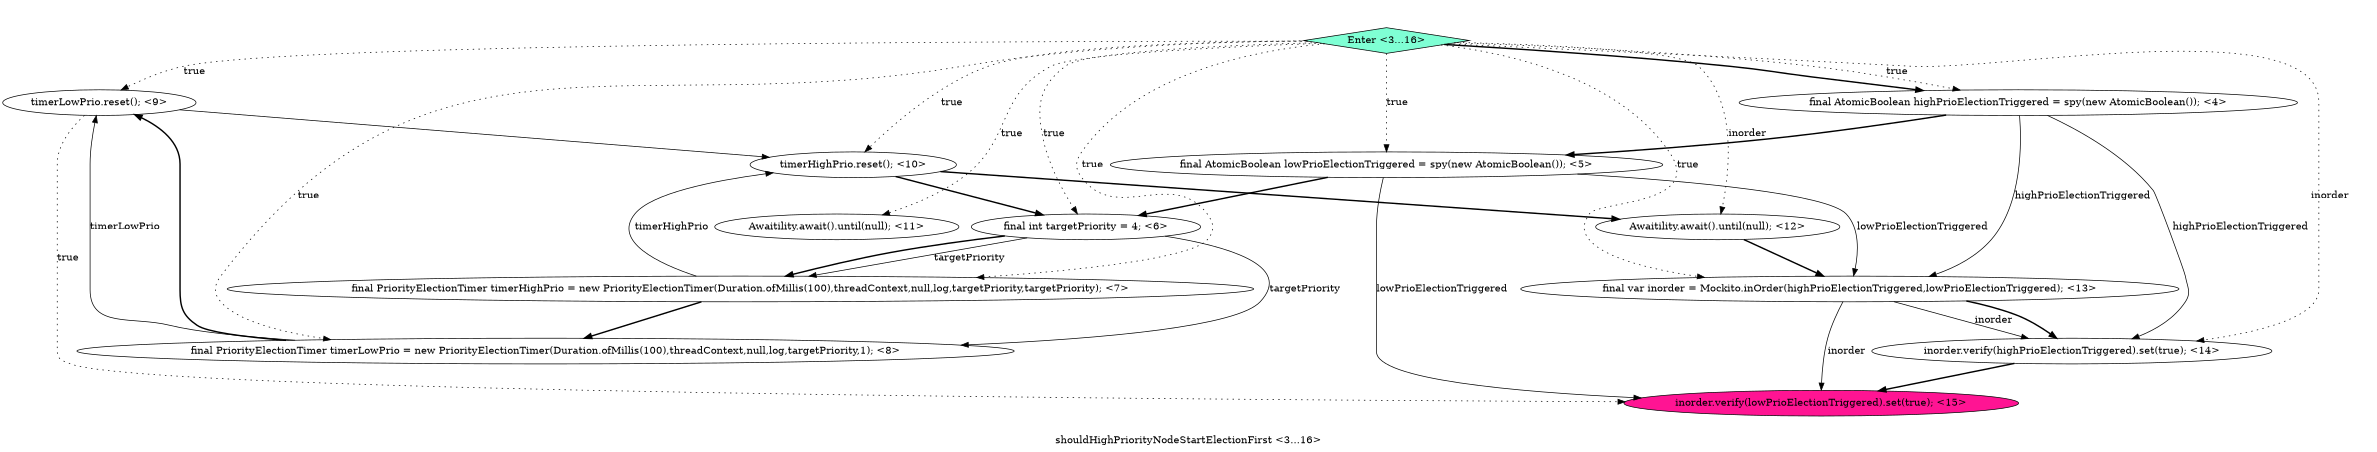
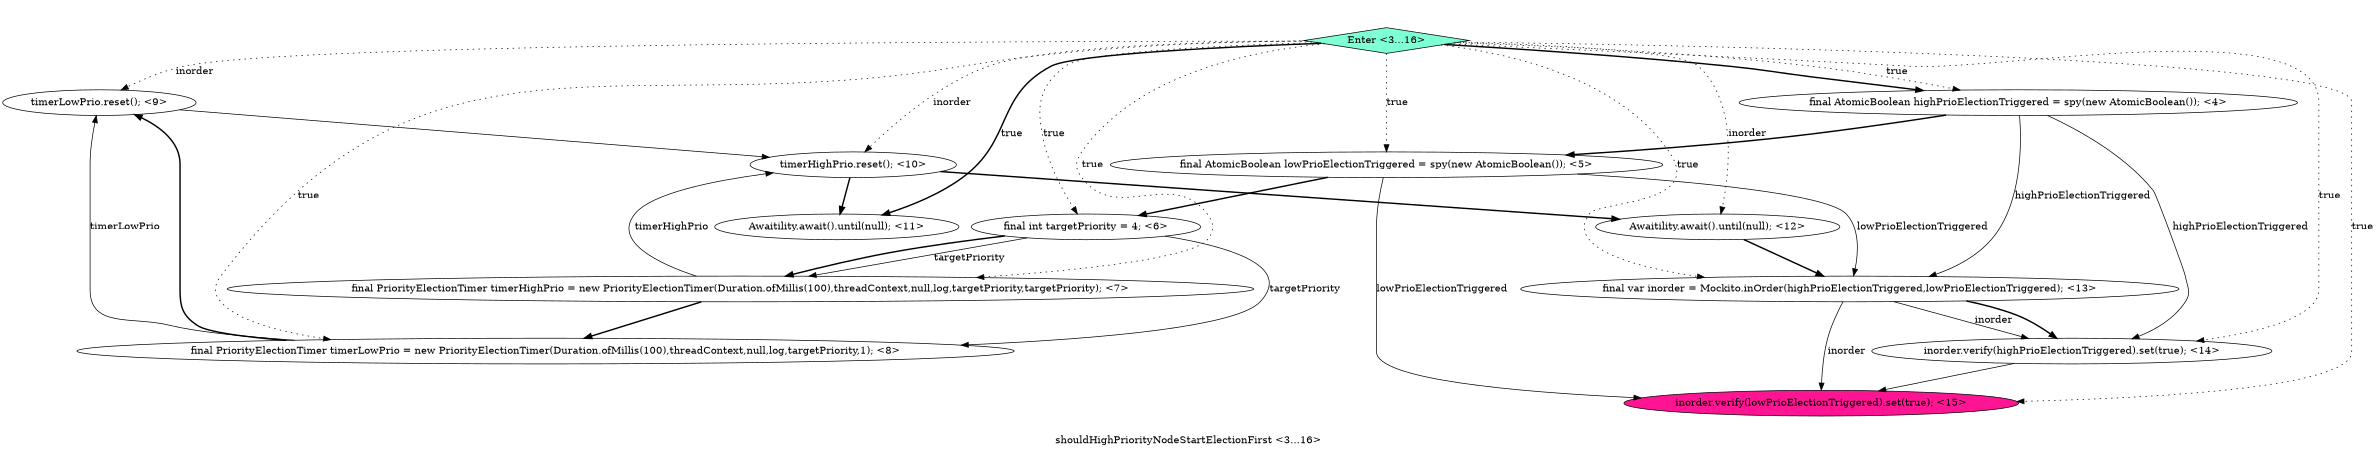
(1061, 63) -> (1061, 63)
(195, 72) -> (195, 72)
(952, 103) -> (952, 103)
(966, 195) -> (846, 192)
(2330, 196) -> (2330, 196)
(1950, 376) -> (1950, 376)
(711, 393) -> (2201, 70)
